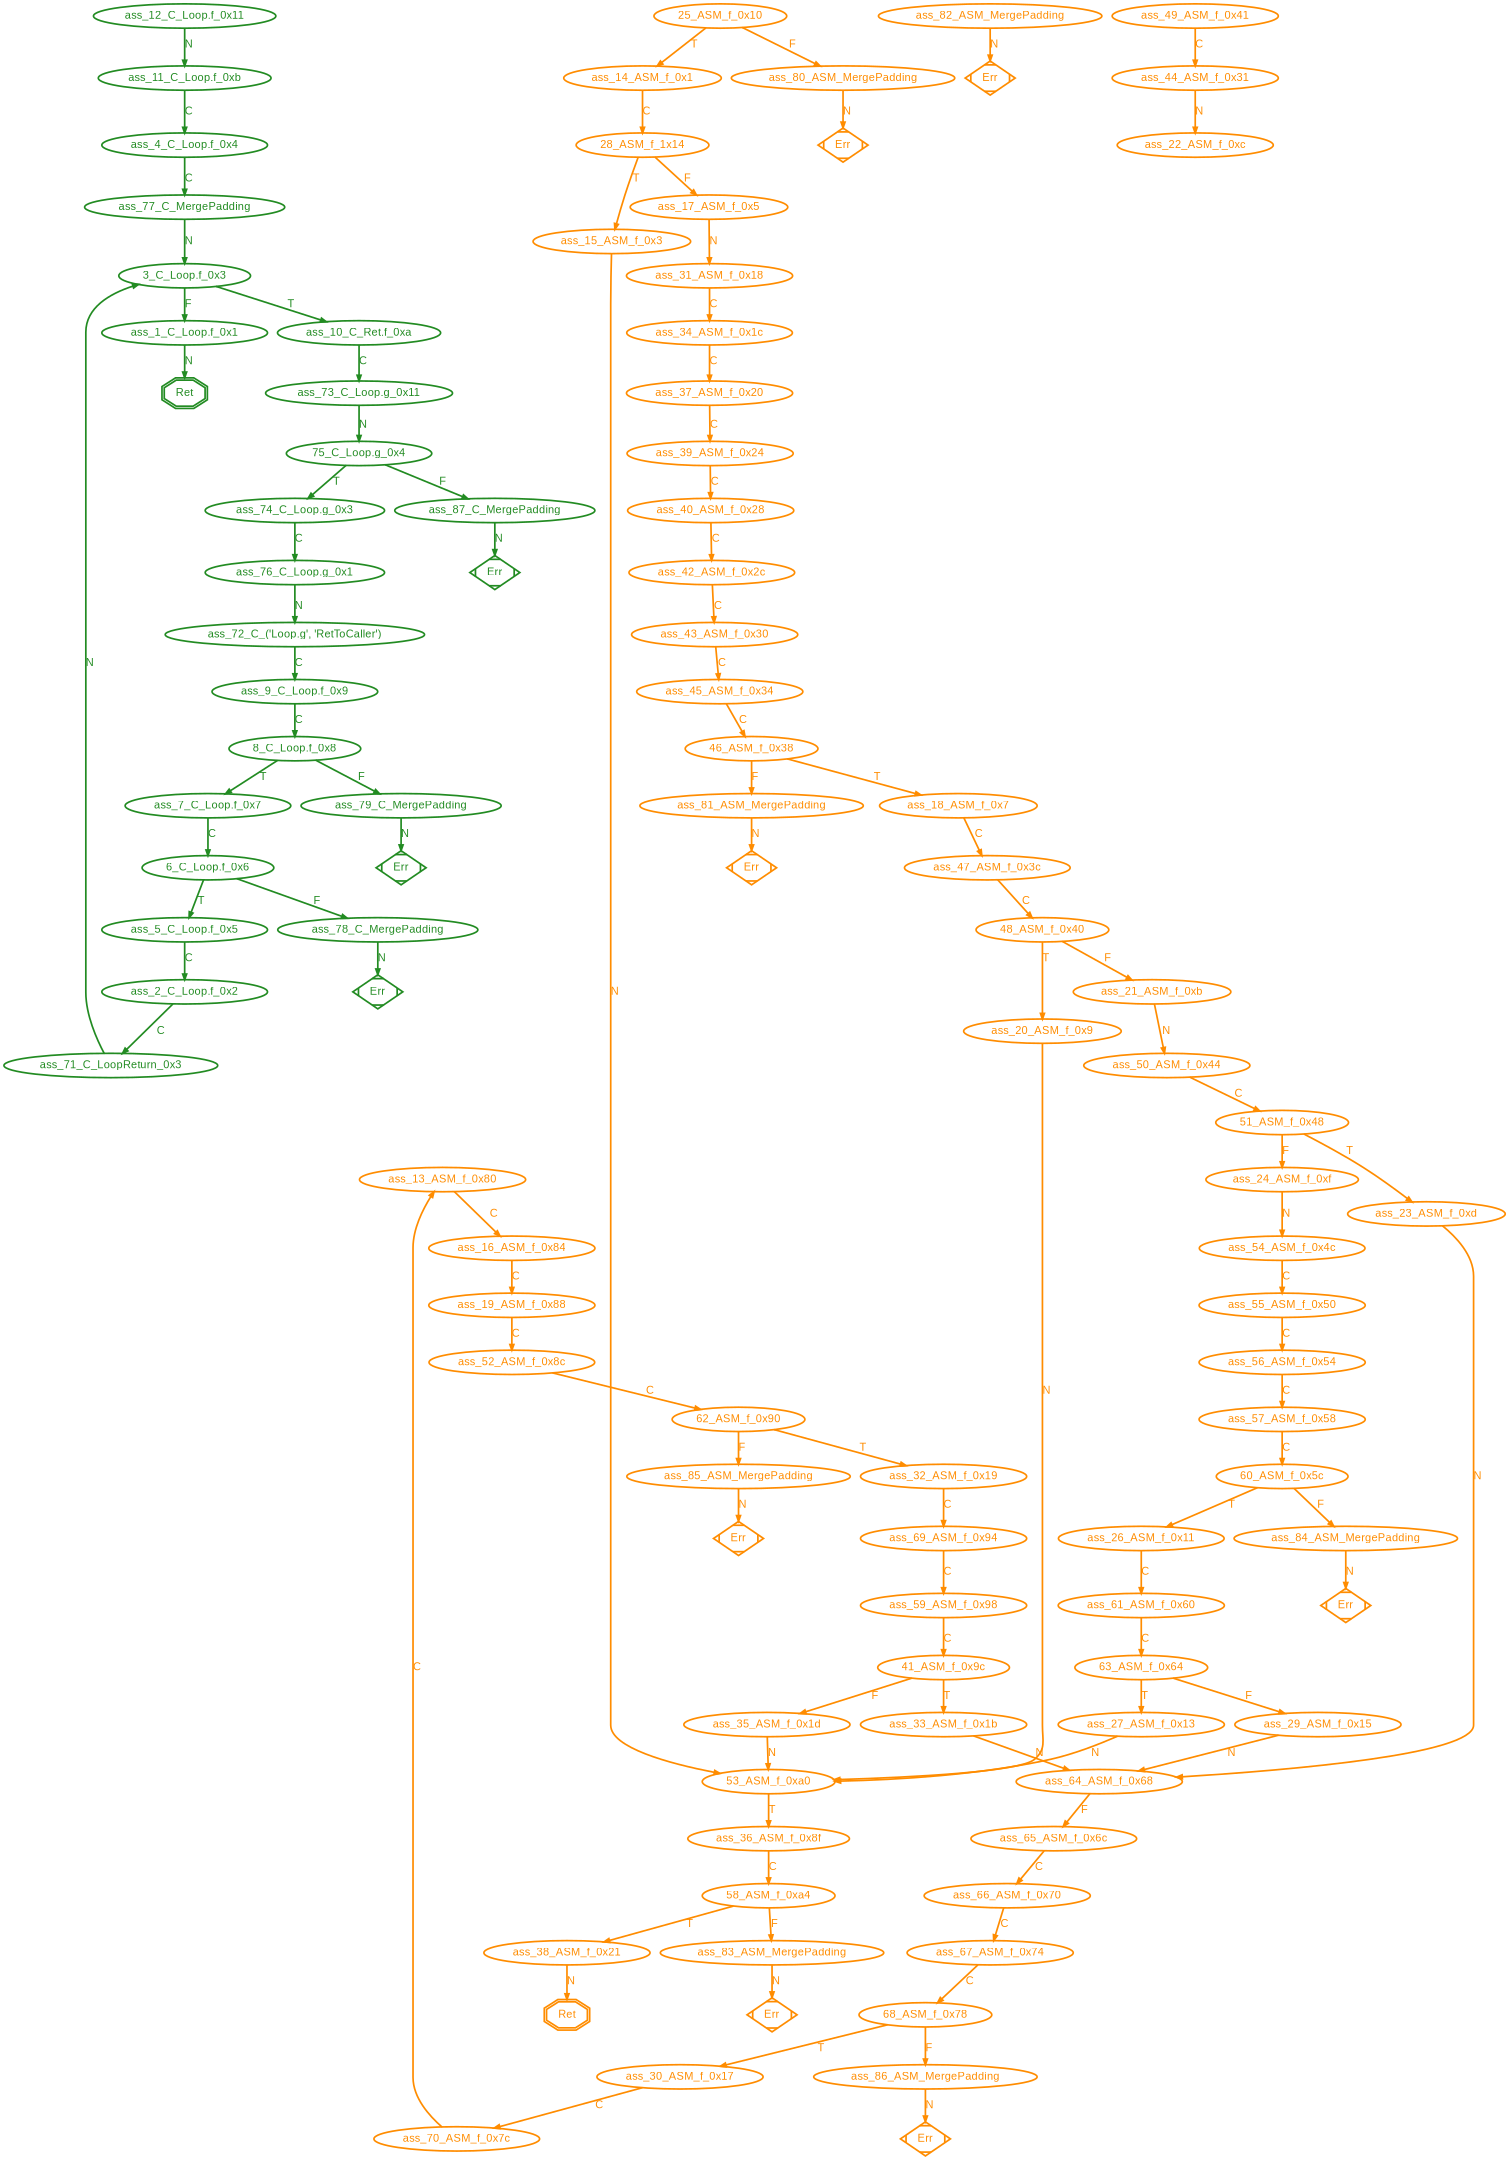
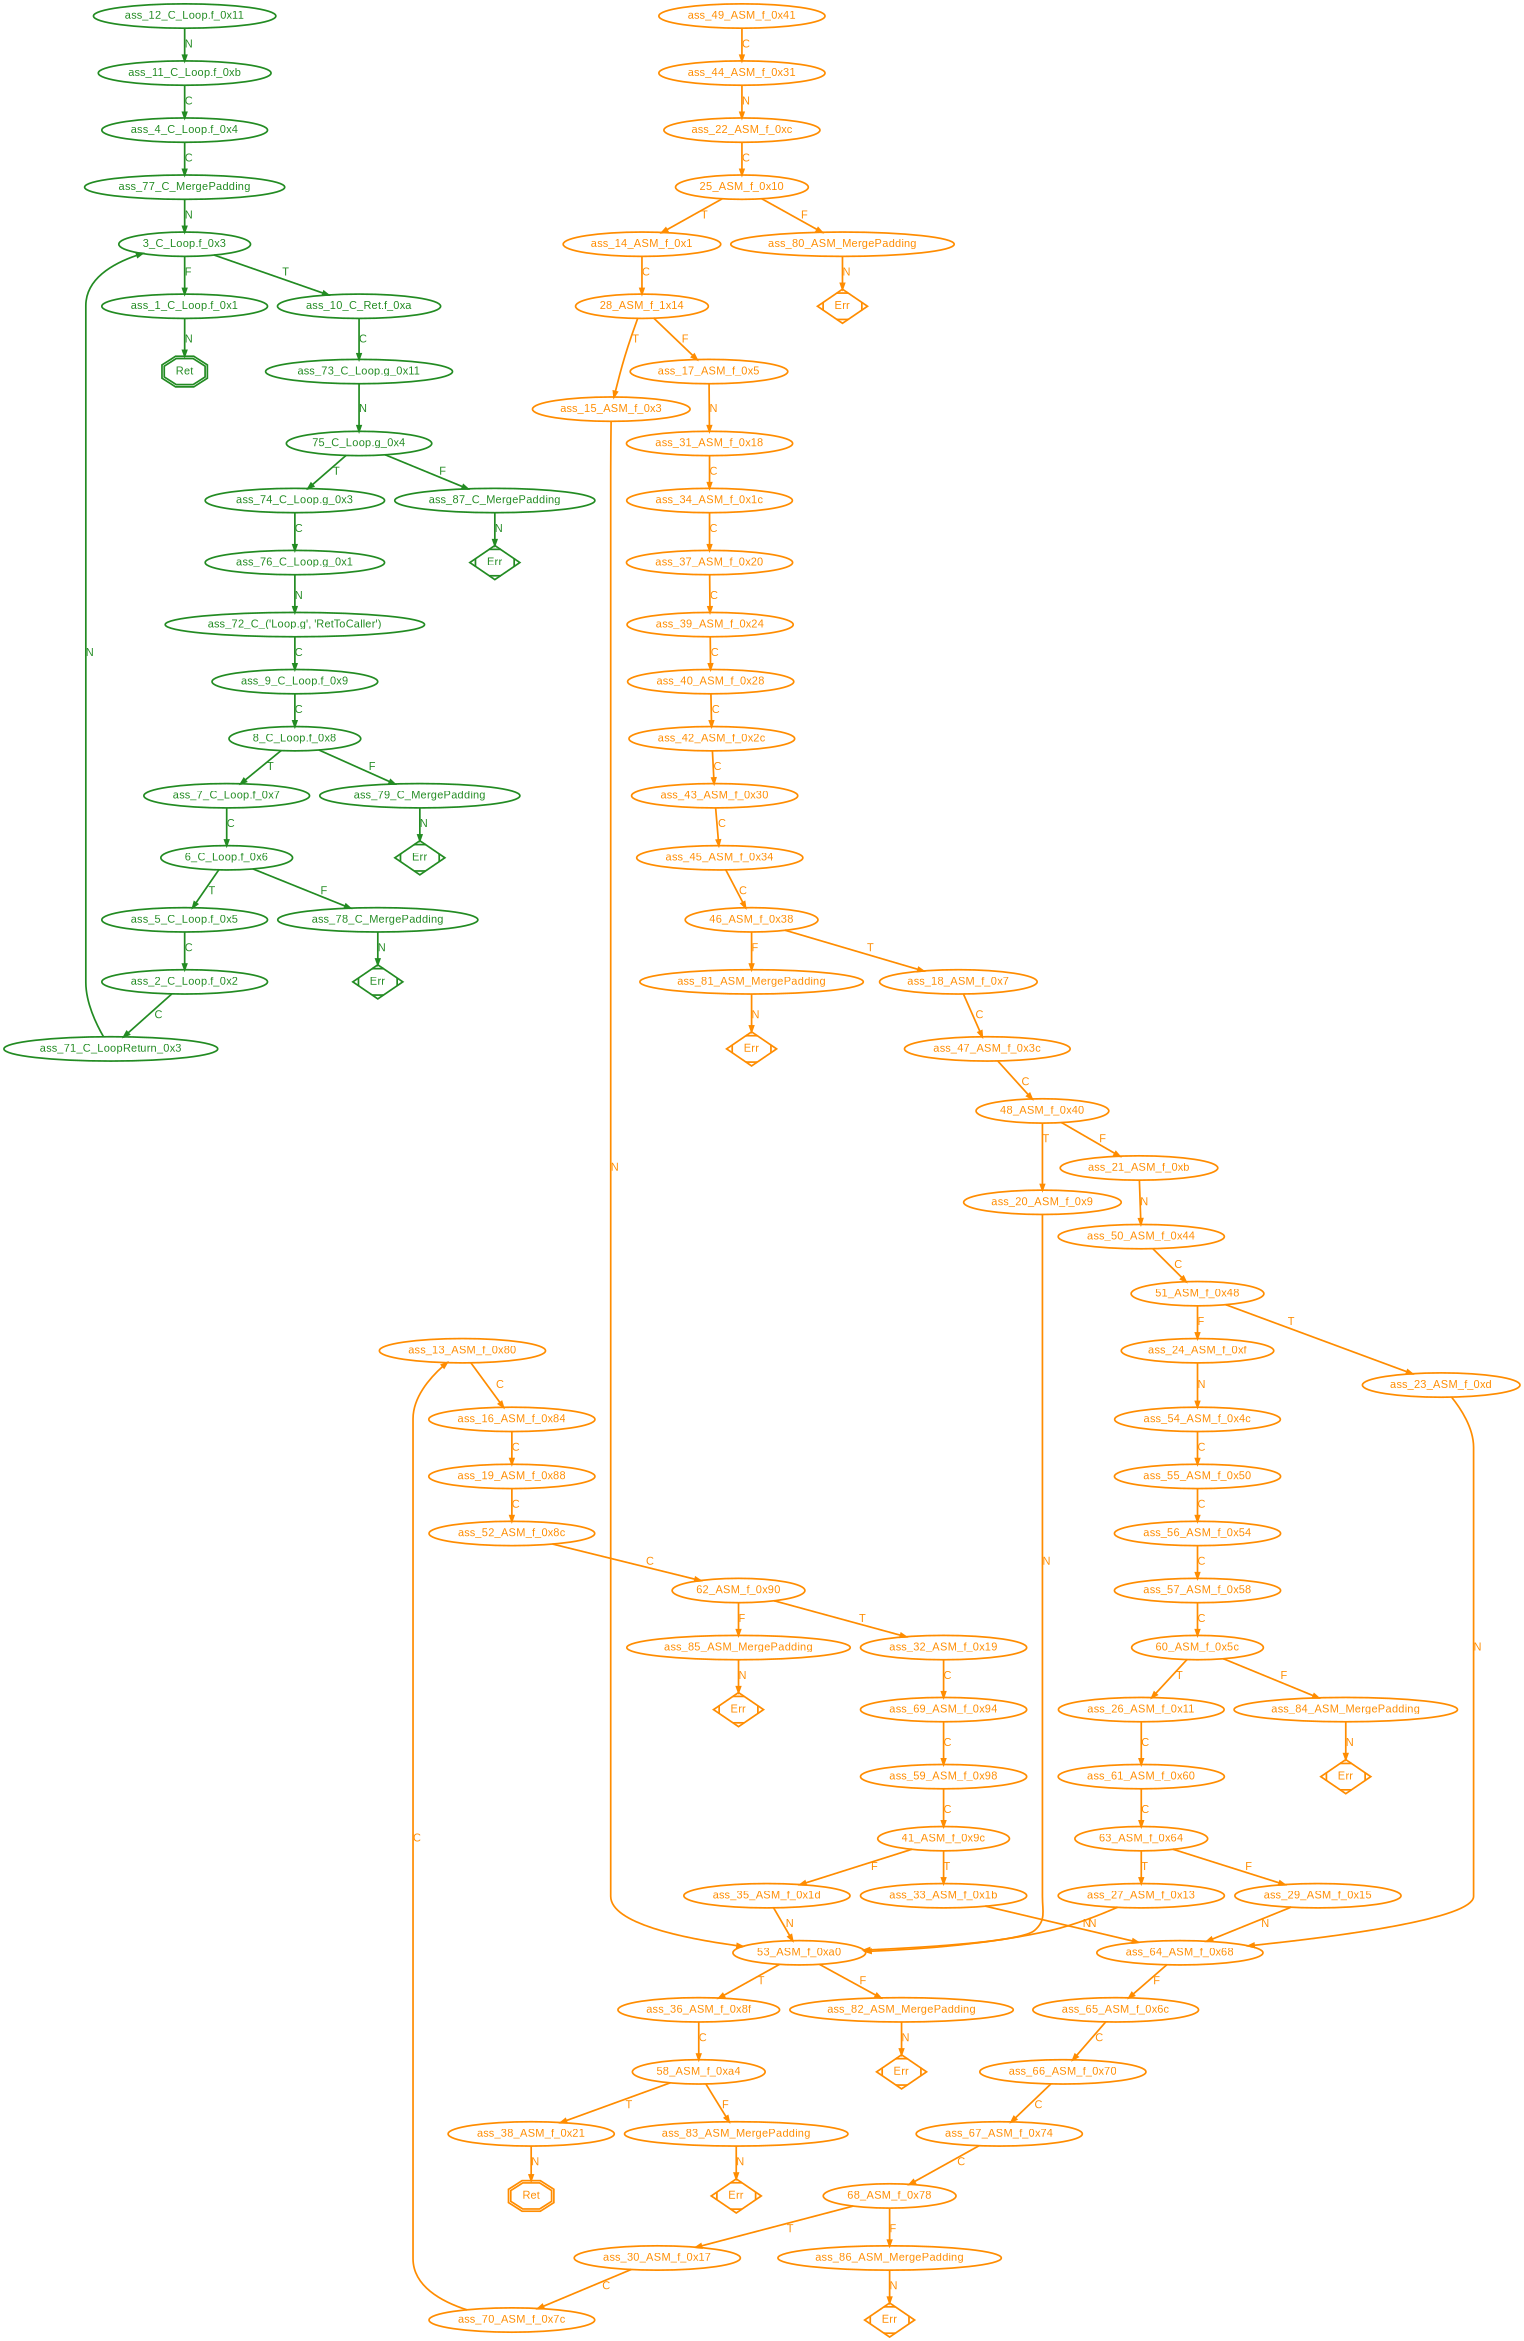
none -> (742, 156)
none -> (848, 1980)
